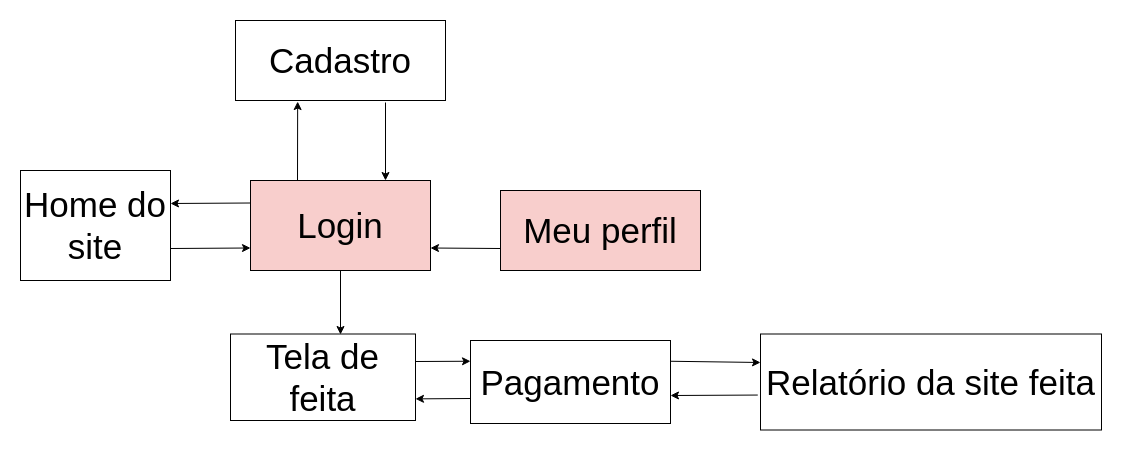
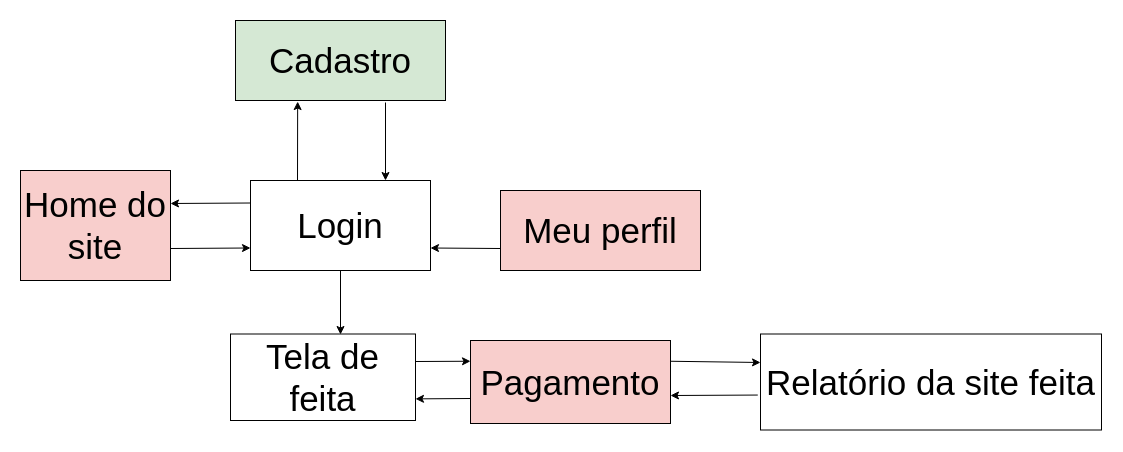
(341, 61) -> (341, 61)
(96, 226) -> (96, 226)
(341, 226) -> (341, 226)
(571, 382) -> (571, 382)
